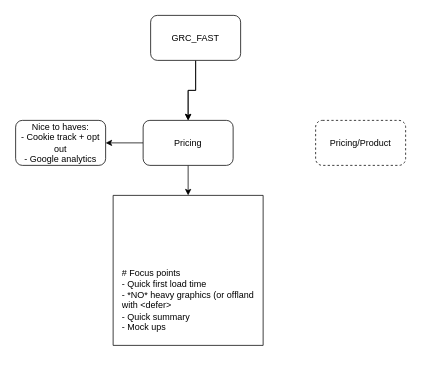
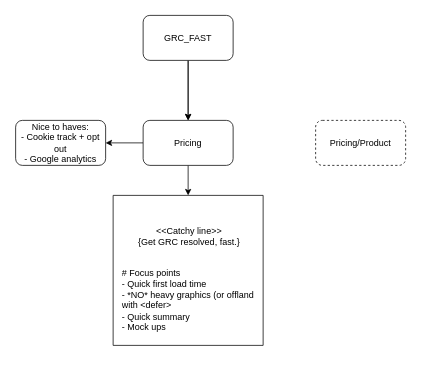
(195, 38) -> (188, 38)
none -> (189, 237)
